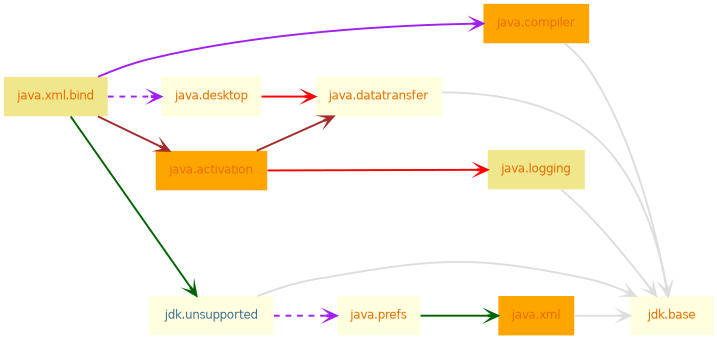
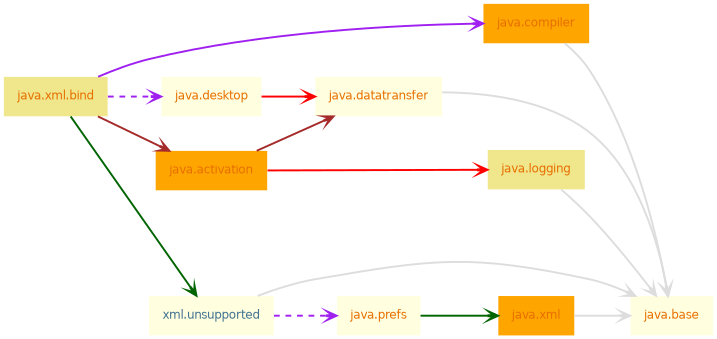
(211, 316) -> (211, 316)
(672, 316) -> (672, 316)
